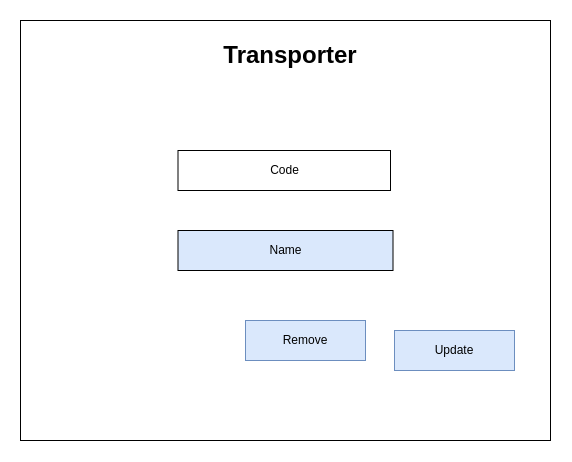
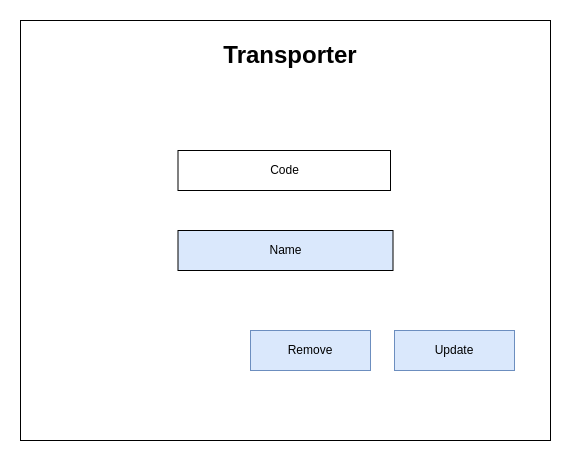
(306, 341) -> (311, 351)
